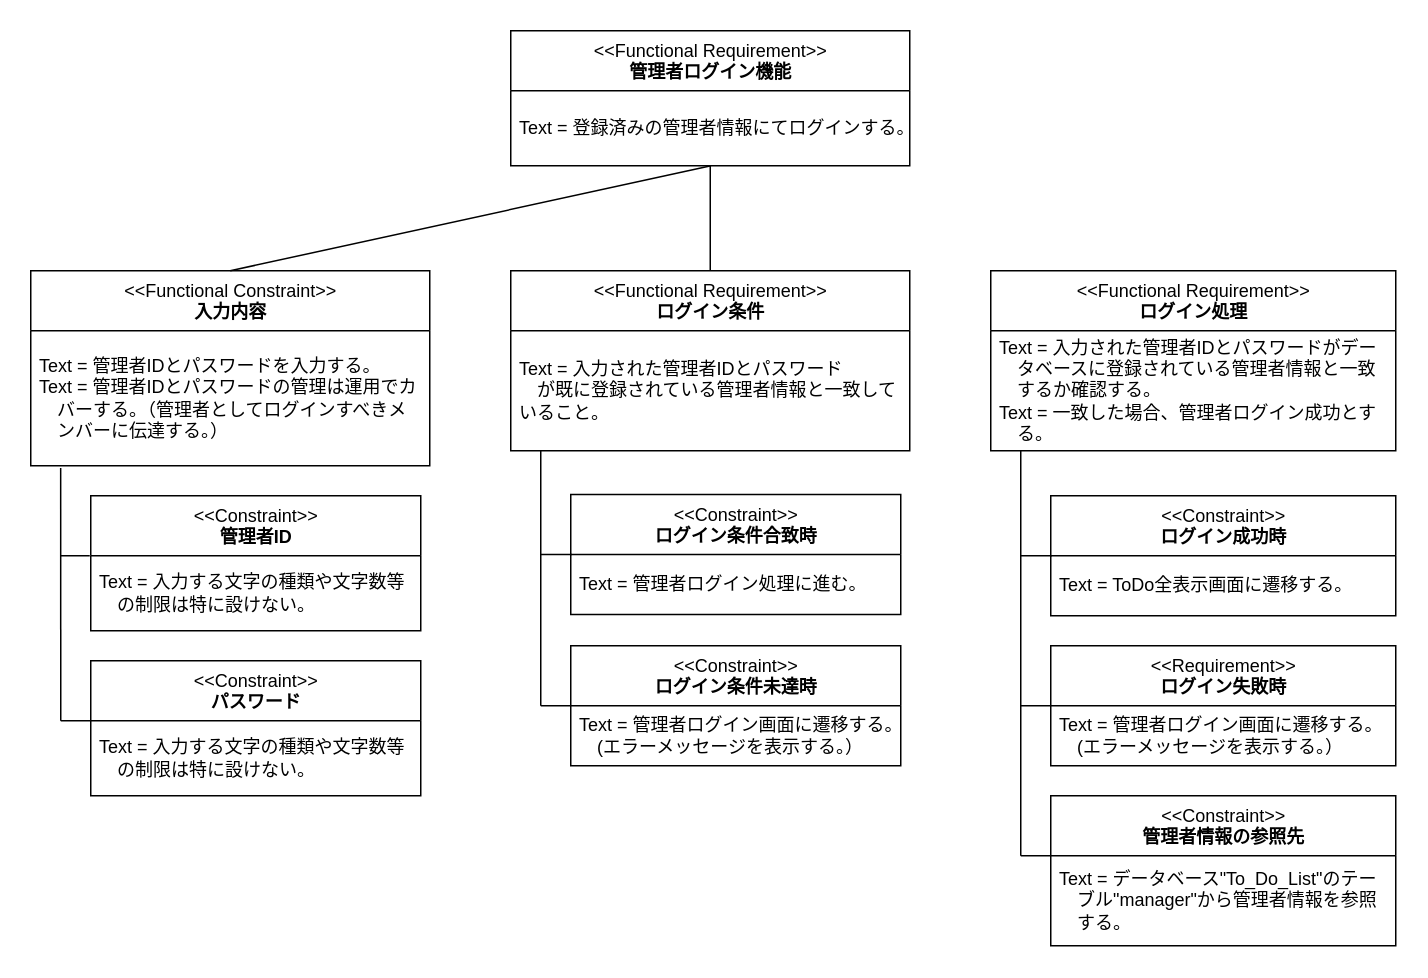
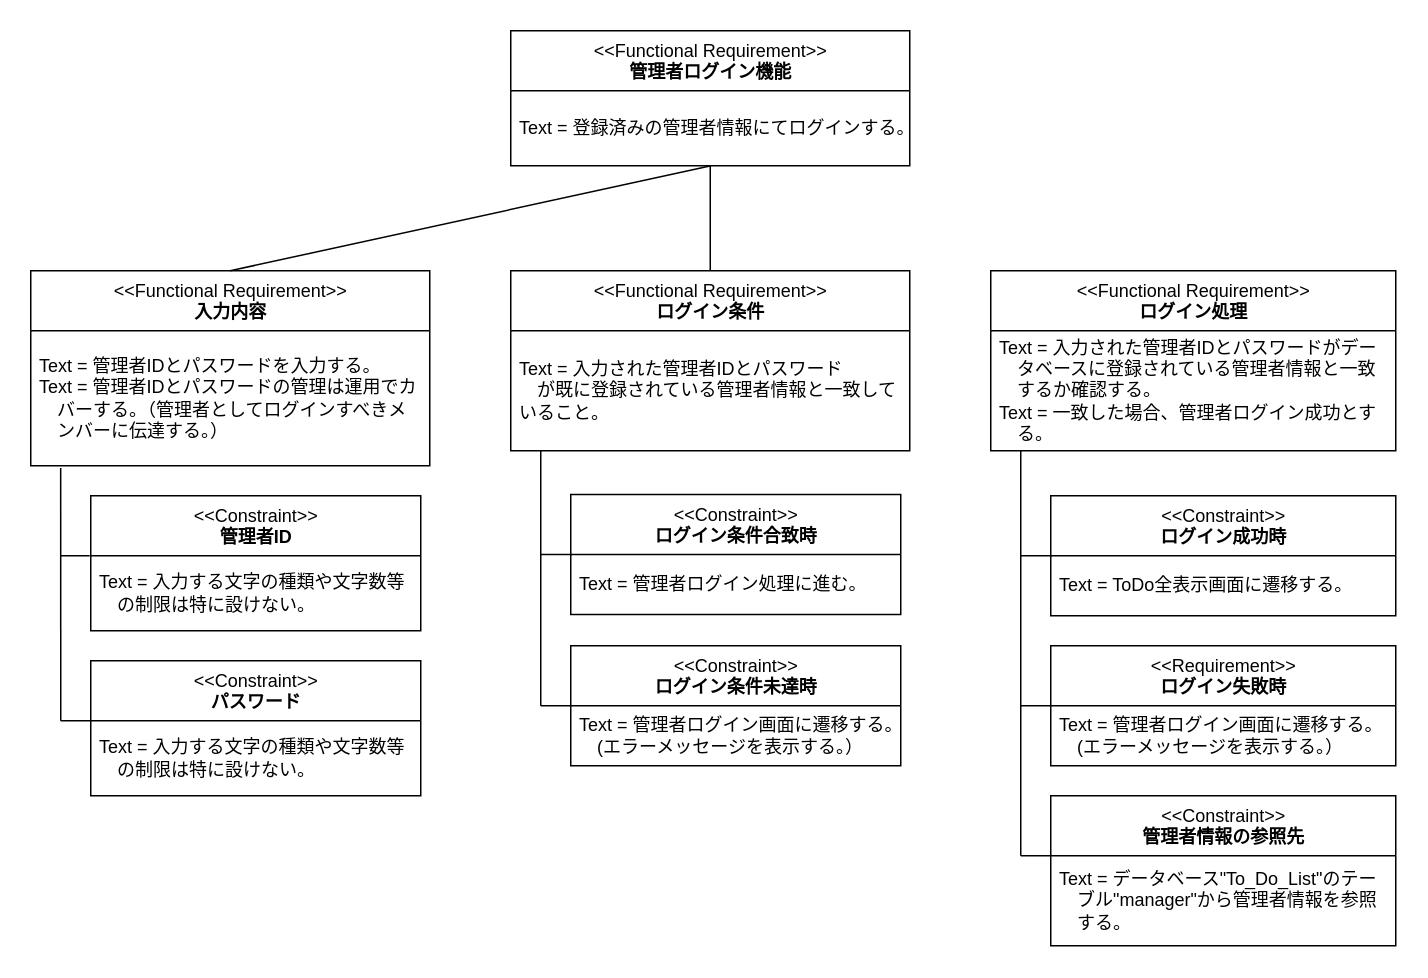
(231, 303) -> (231, 303)
